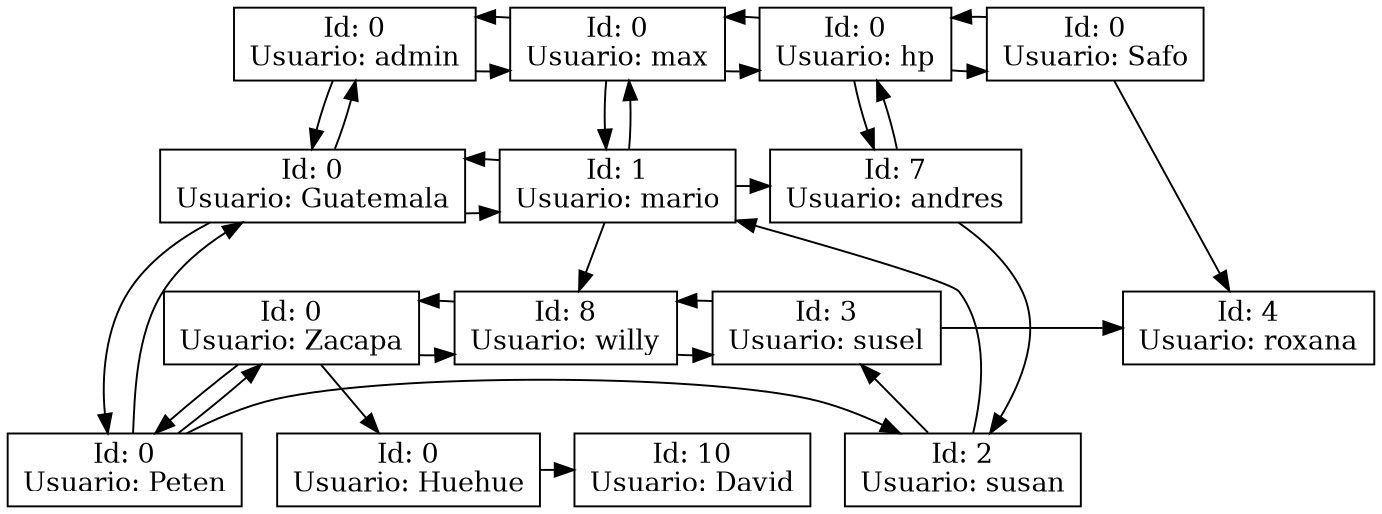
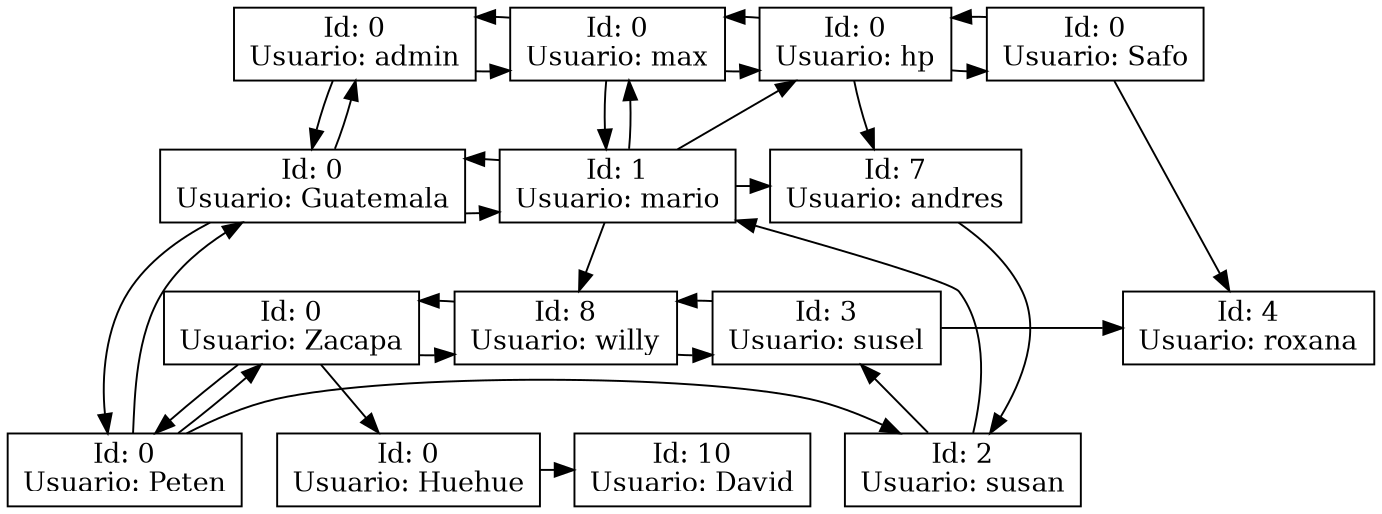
(891, 124) -> (728, 120)
